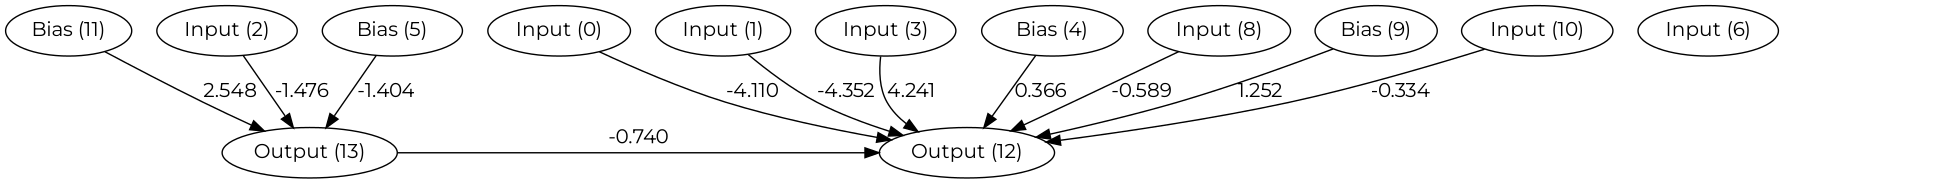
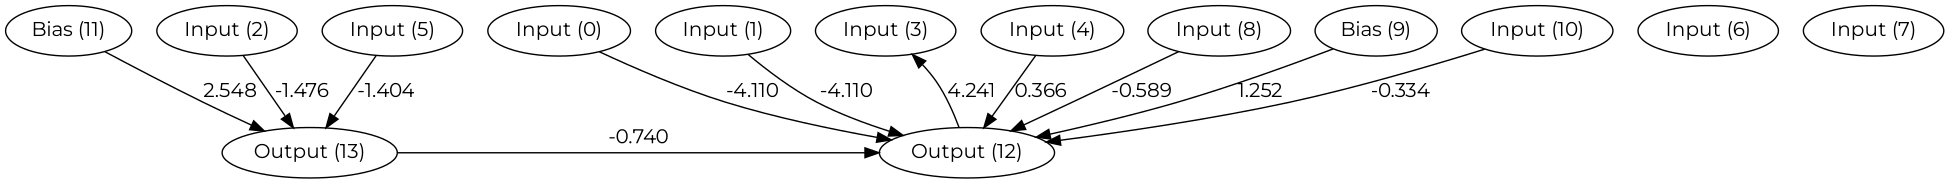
(392, 31) -> (392, 31)
(1052, 31) -> (1052, 31)
none -> (1874, 31)
(846, 92) -> (846, 92)
(883, 94) -> (944, 94)
